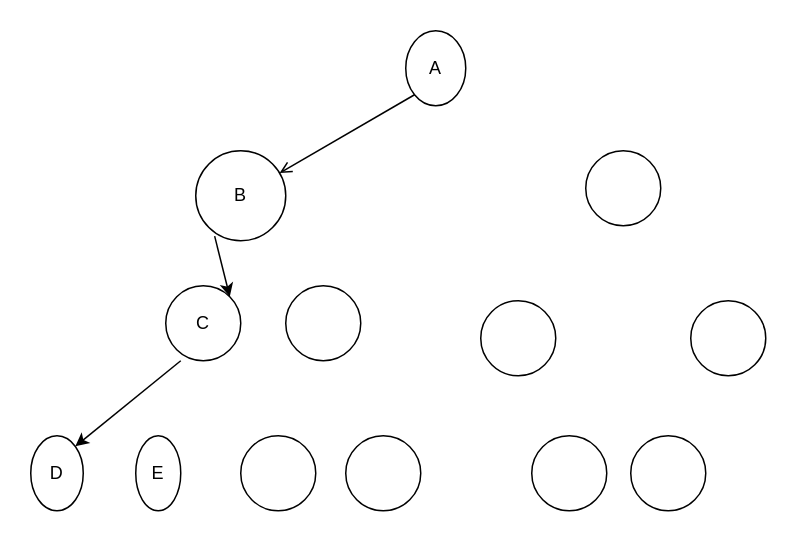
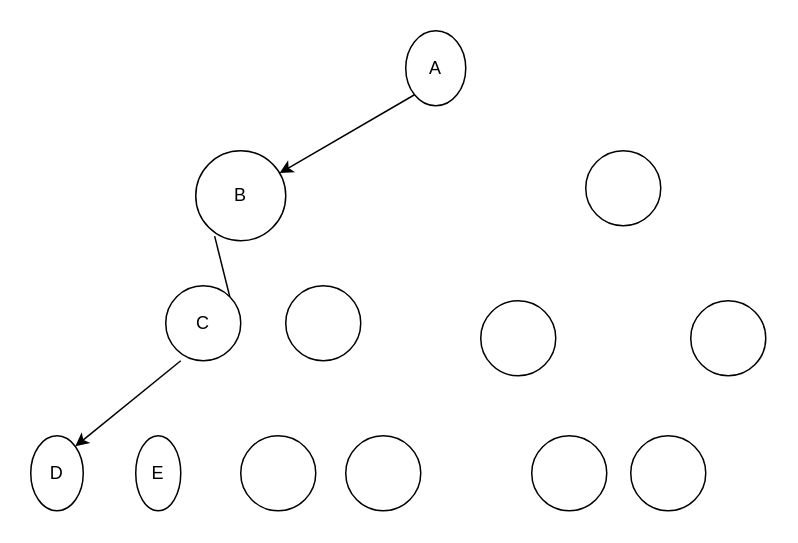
(288, 168) -> (290, 167)
(227, 285) -> (228, 289)
